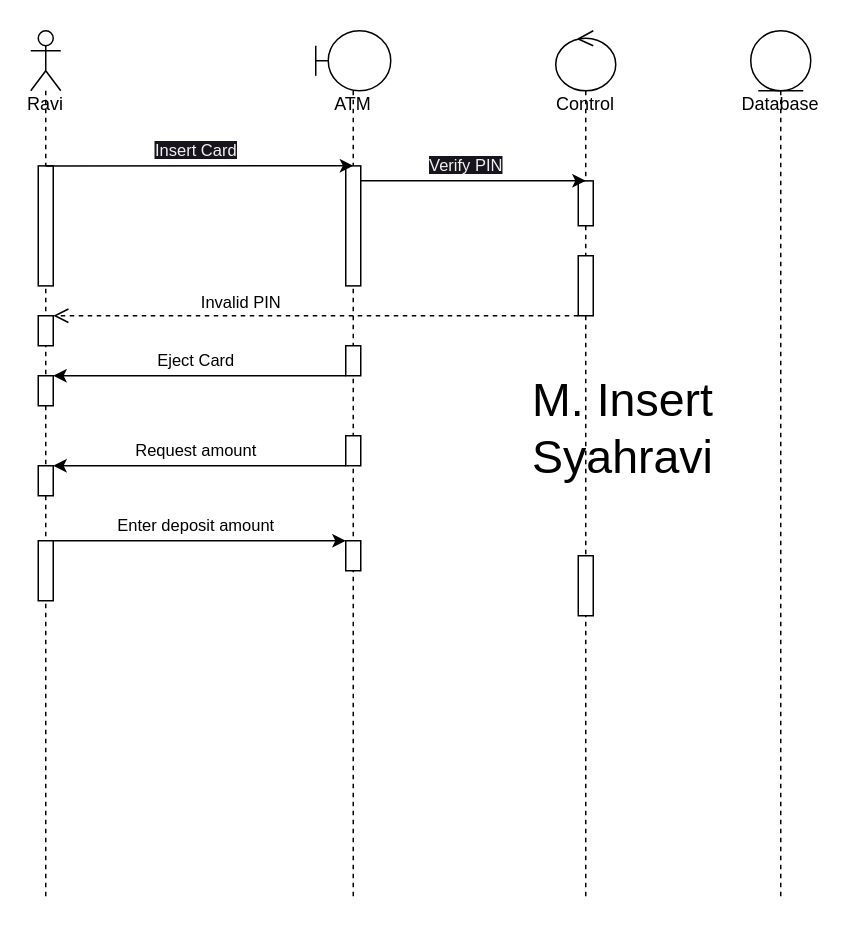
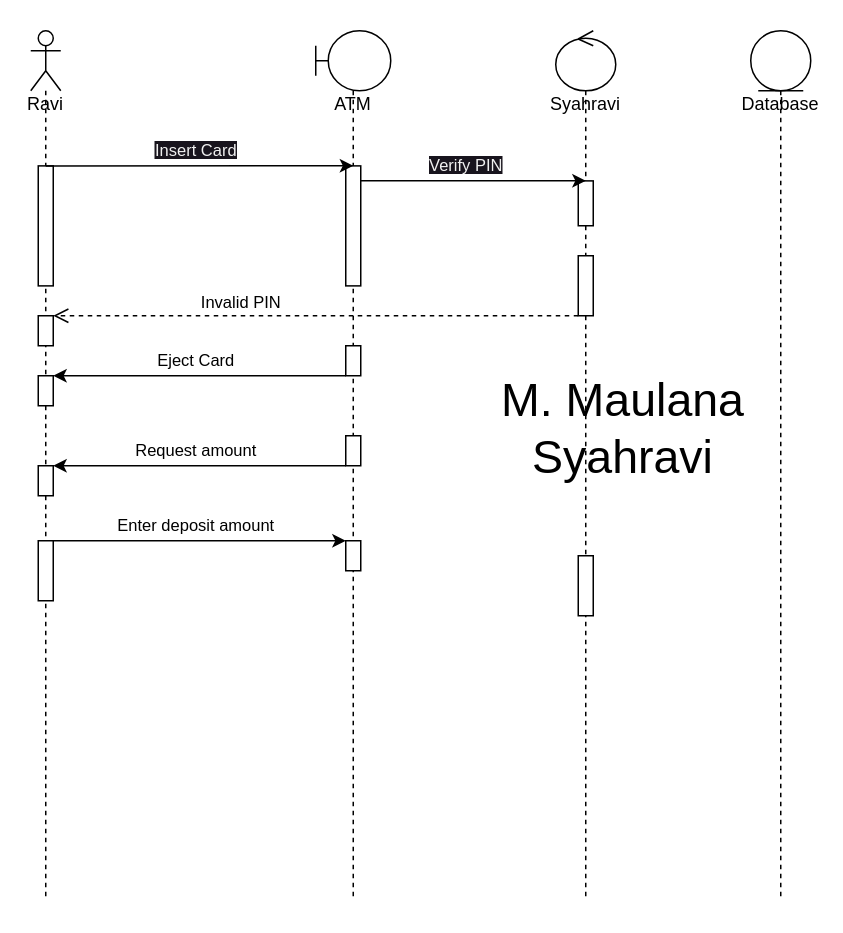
(586, 61) -> (586, 61)
(623, 428) -> (623, 428)
